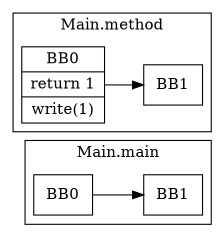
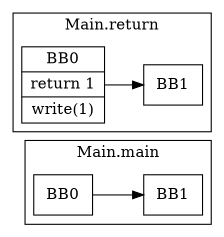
(112, 26) -> (112, 26)
